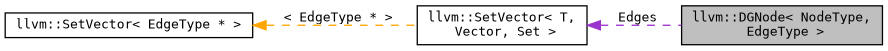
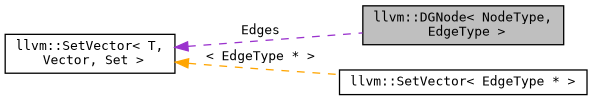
(342, 25) -> (264, 69)
